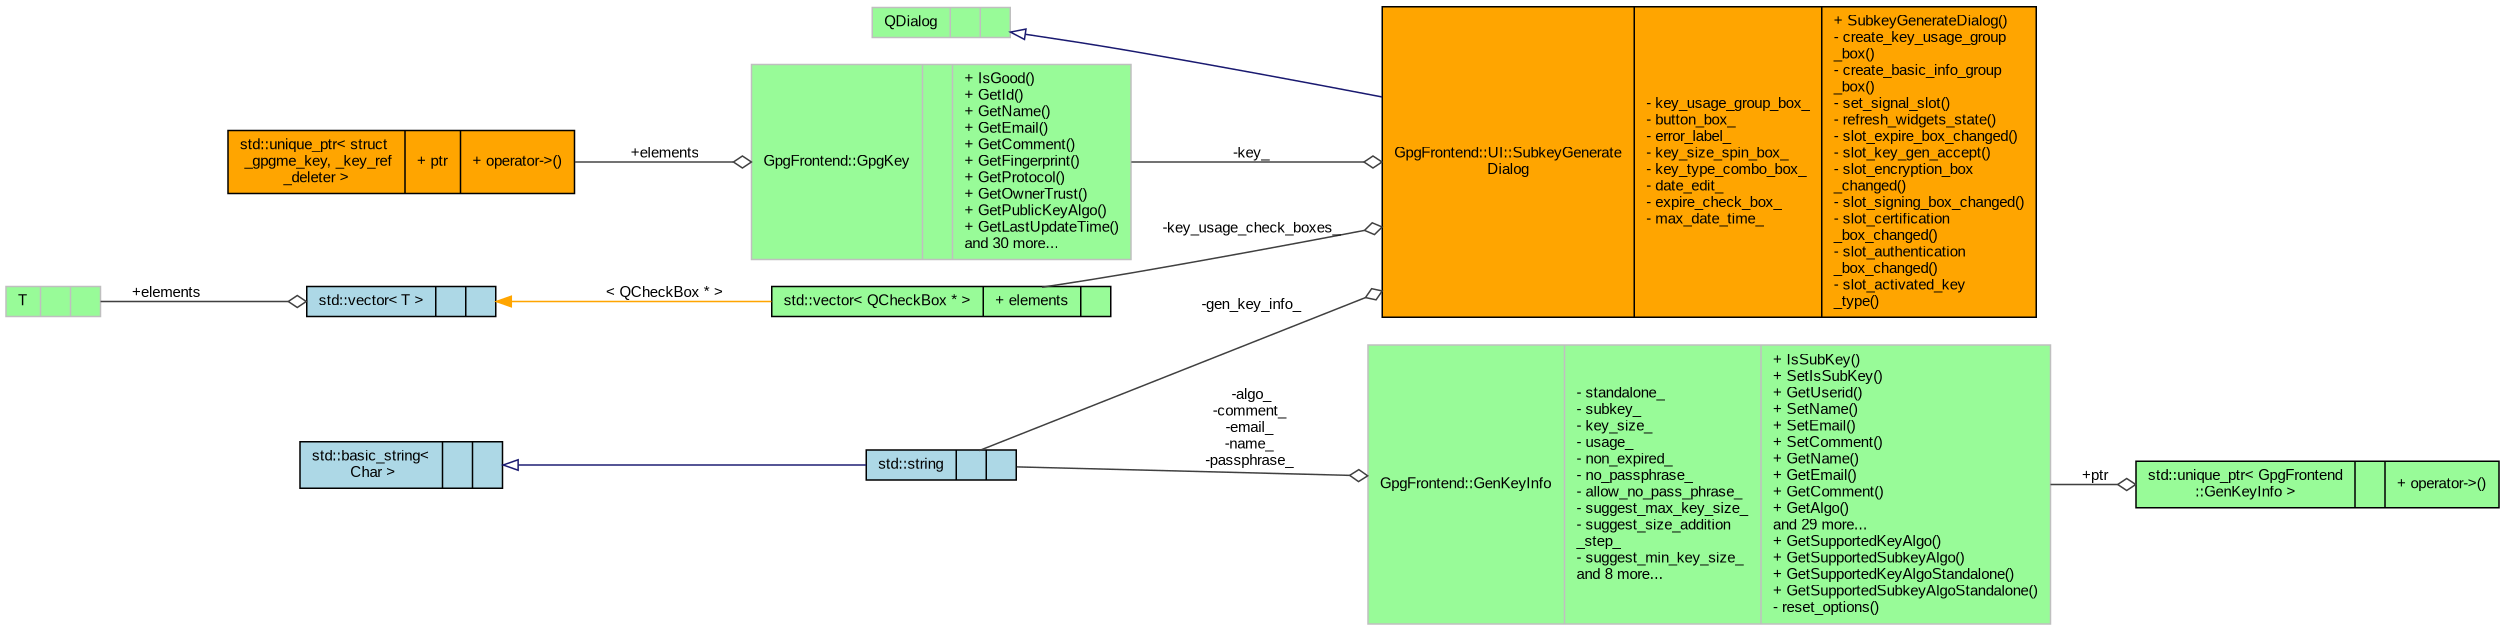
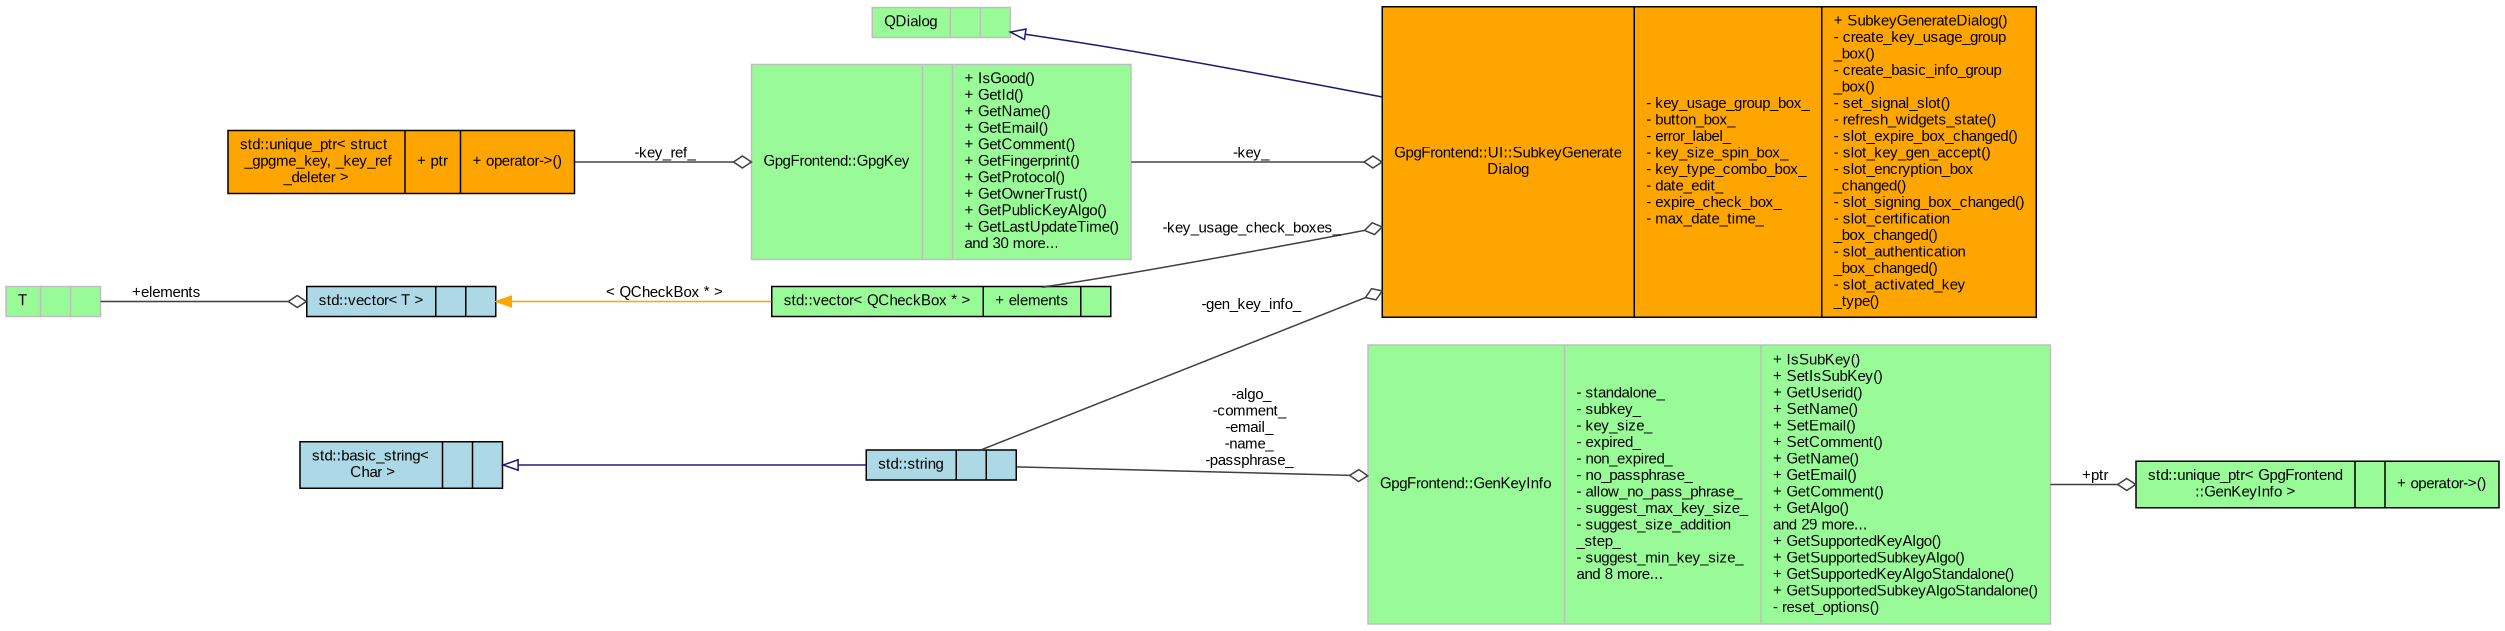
(663, 154) -> (663, 154)
(1605, 442) -> (1609, 442)
